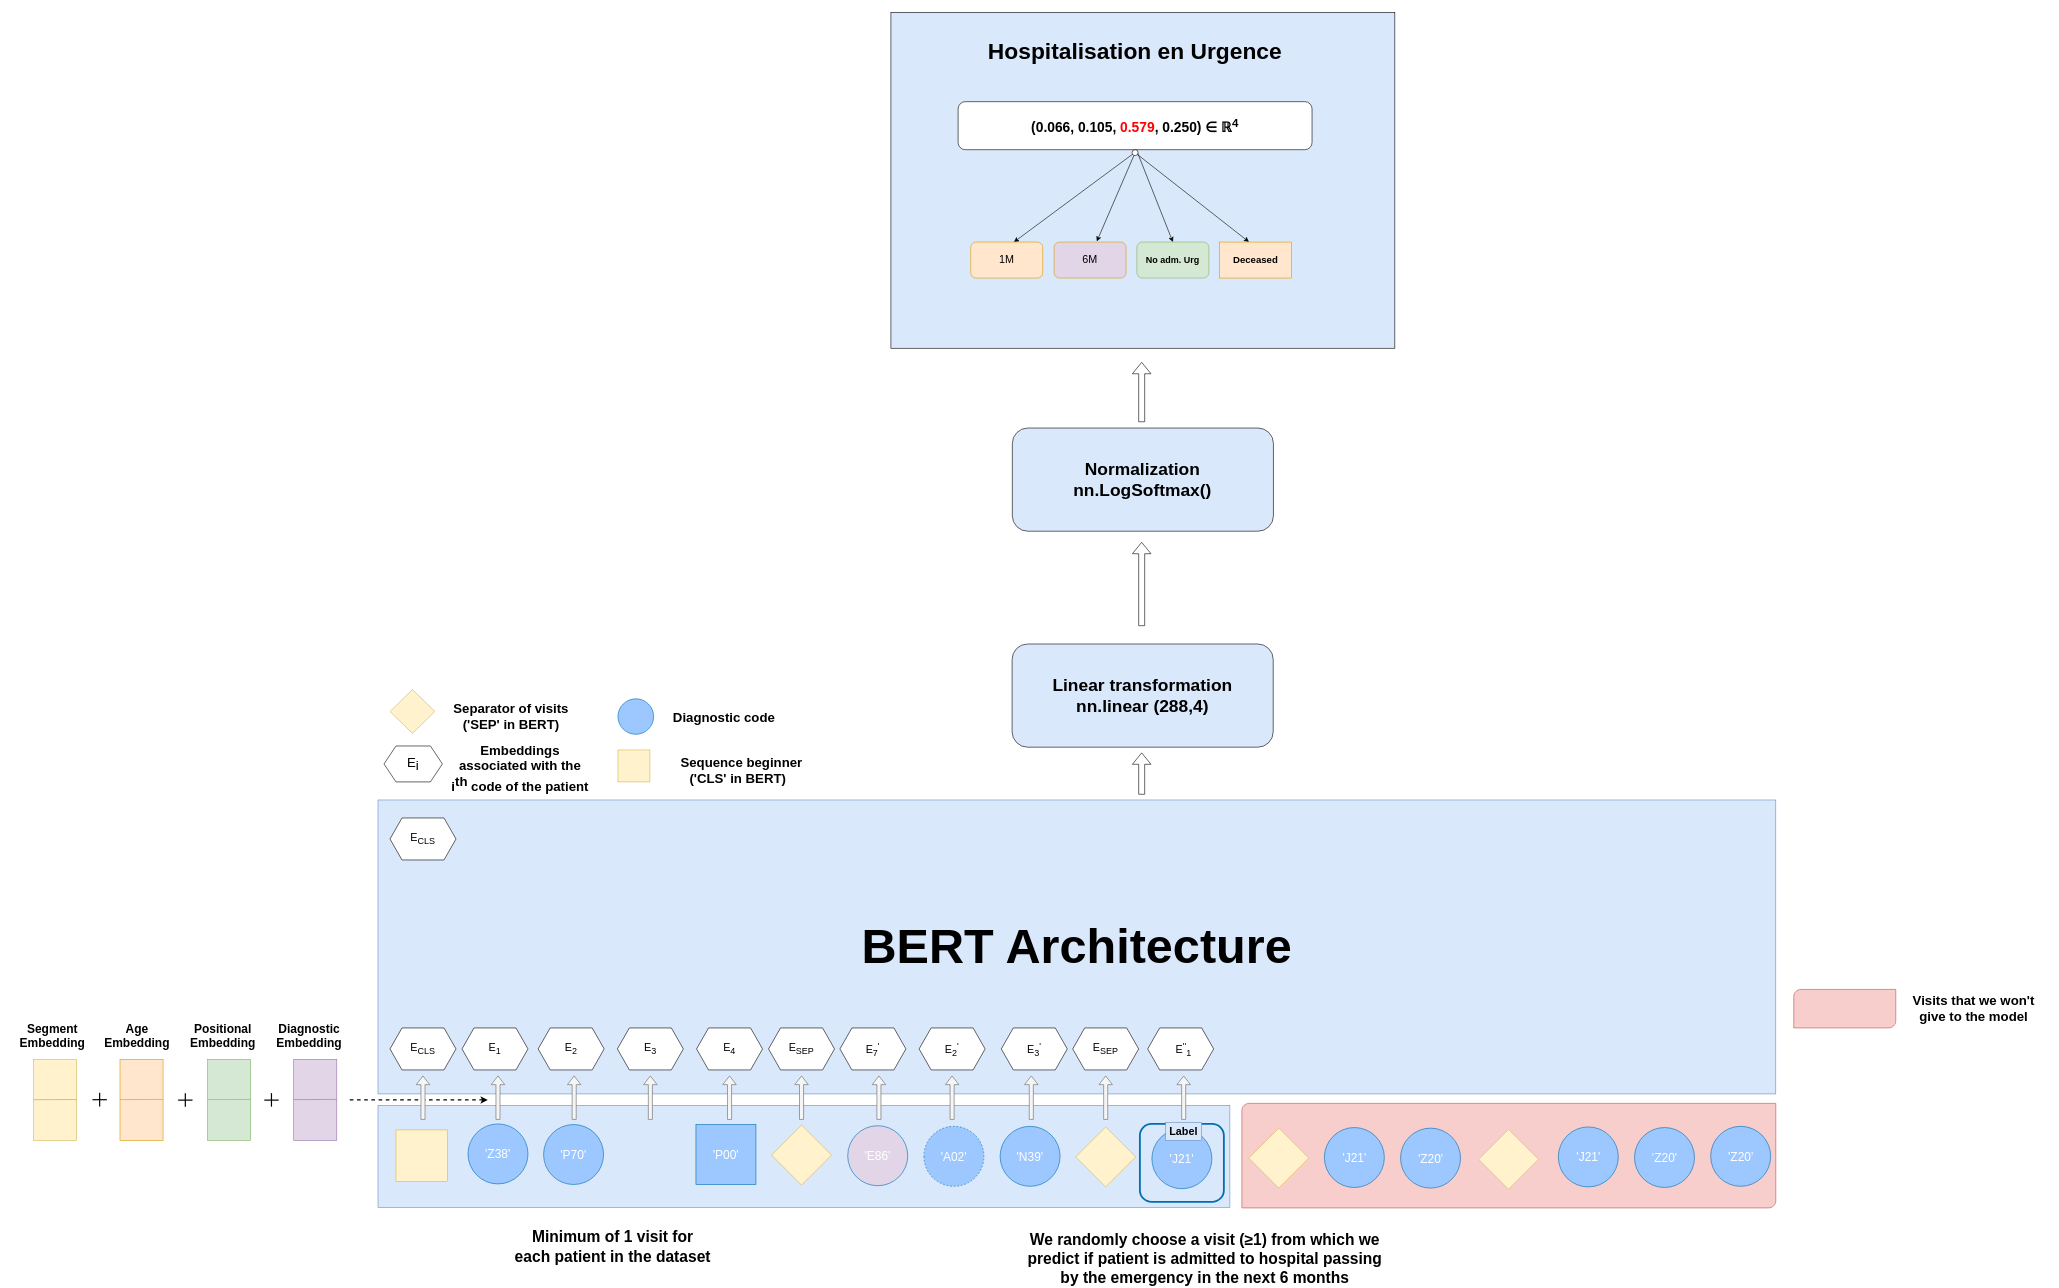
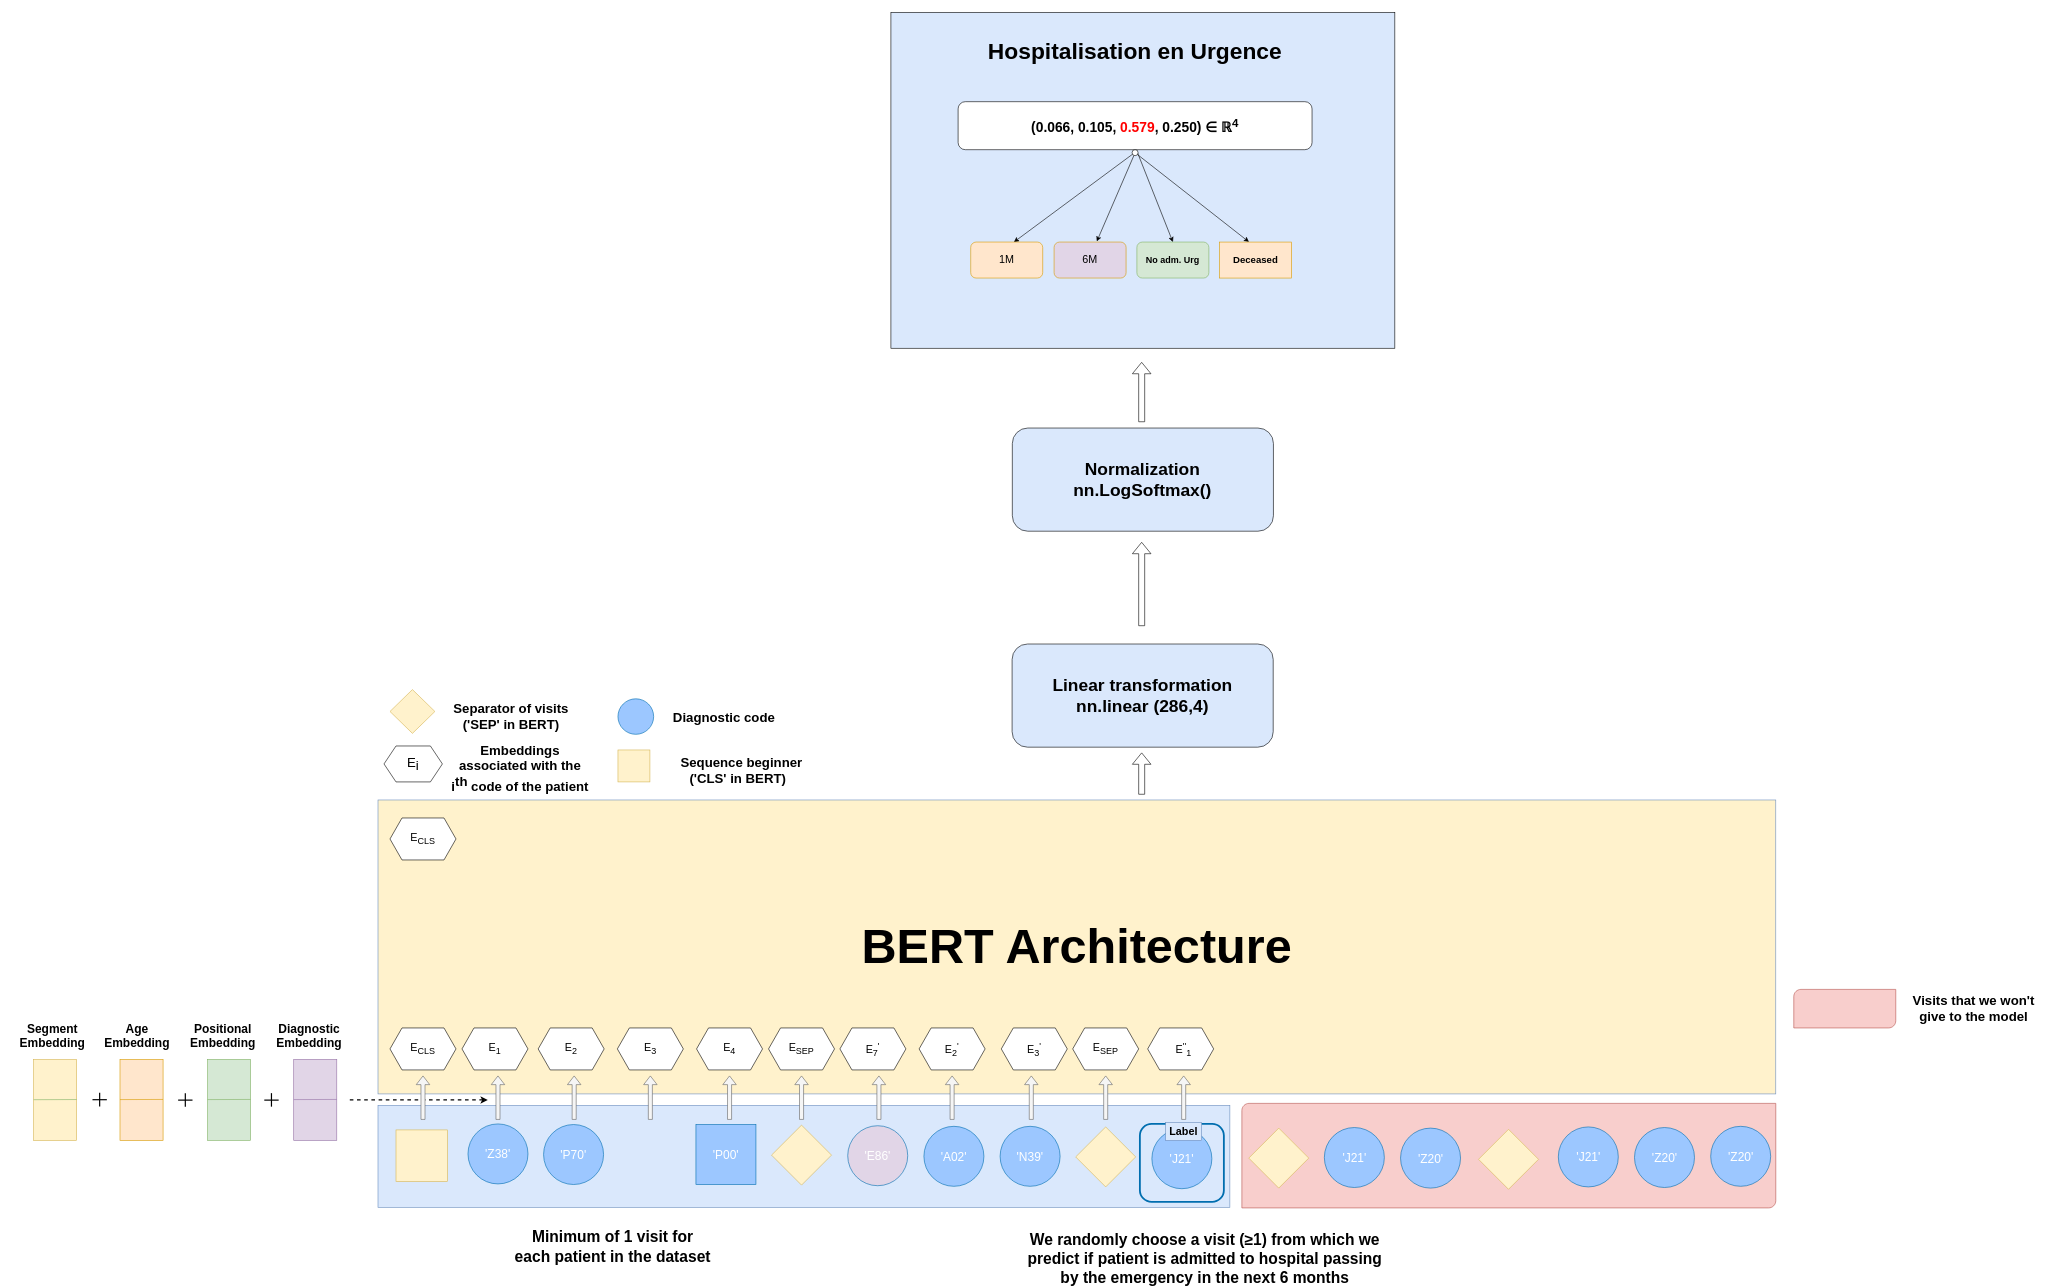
(1142, 696) -> (1142, 696)
(1077, 947) -> (1077, 947)
(954, 1157) -> (954, 1157)
